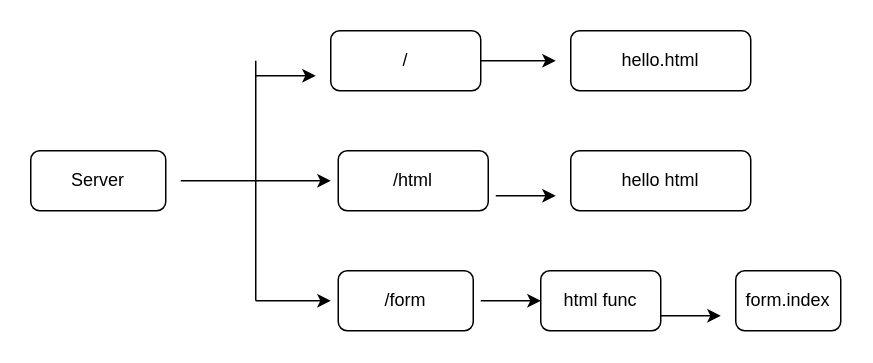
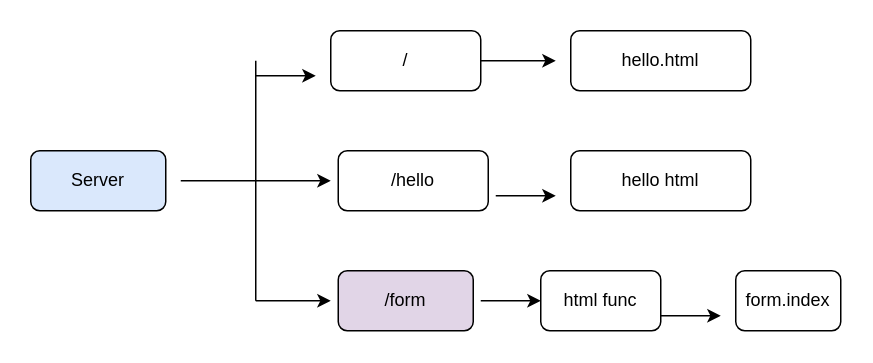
(98, 181) -> (98, 181)
(413, 181) -> (413, 181)
(406, 301) -> (406, 301)
